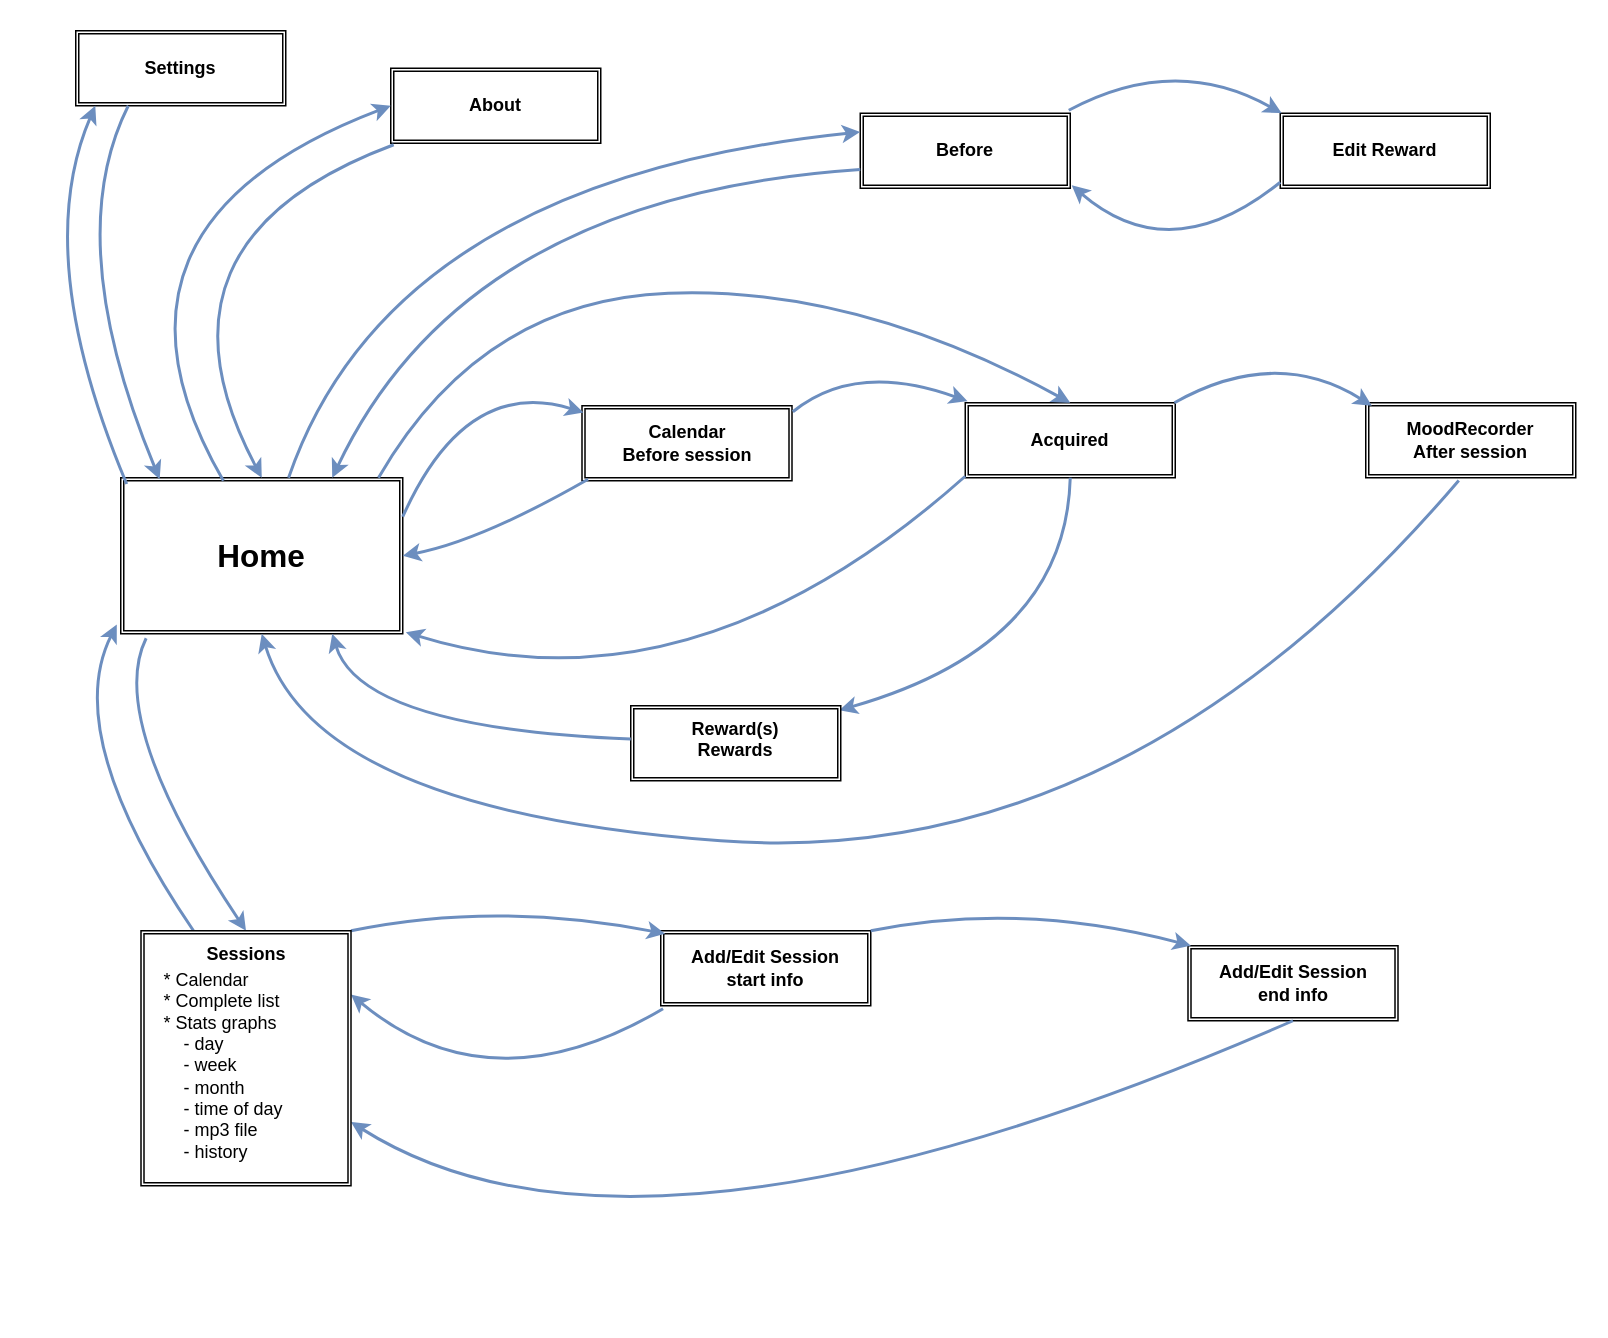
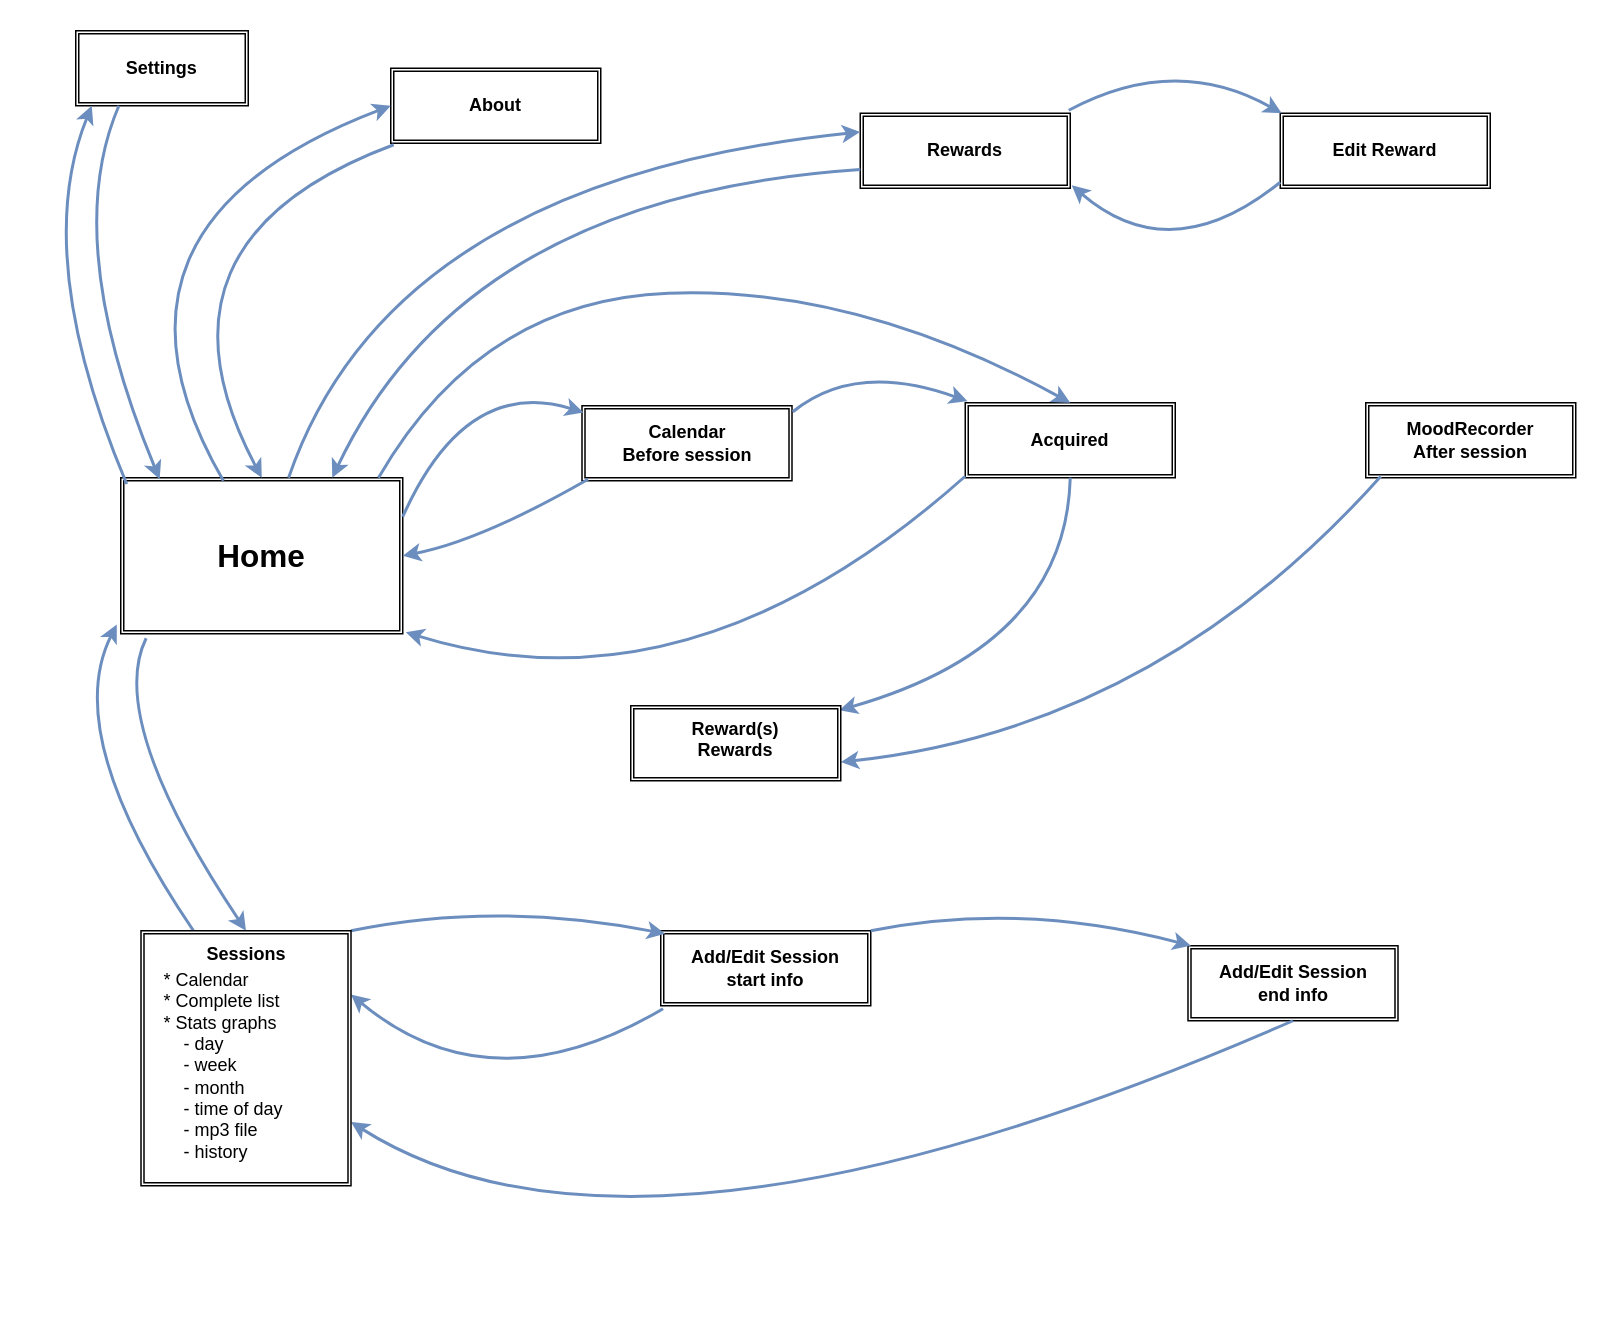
(181, 68) -> (162, 68)
(965, 151) -> (965, 151)
(1268, 374) -> none
none -> (1144, 669)
(472, 722) -> none
(887, 835) -> none
